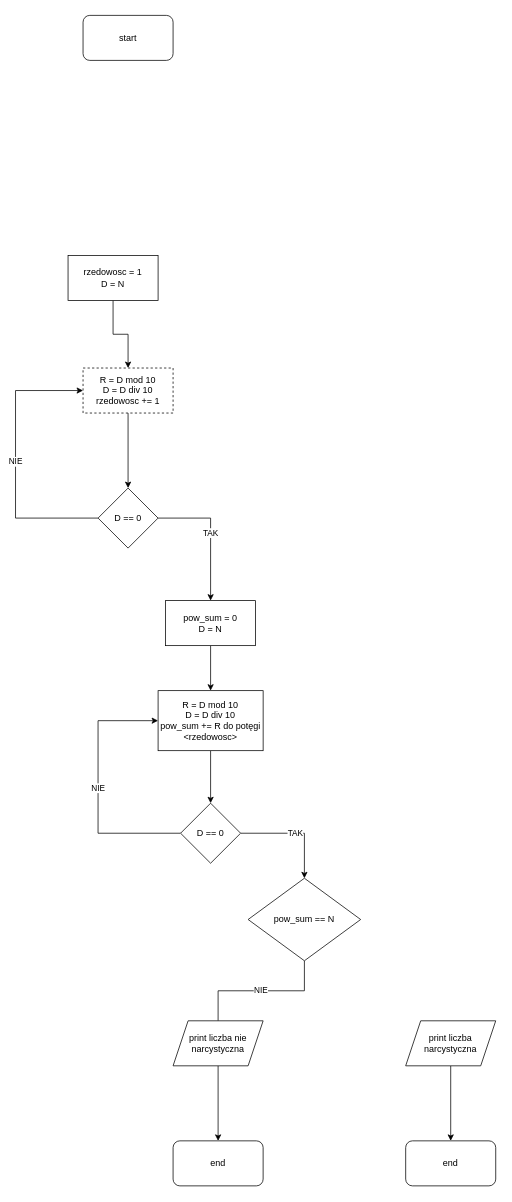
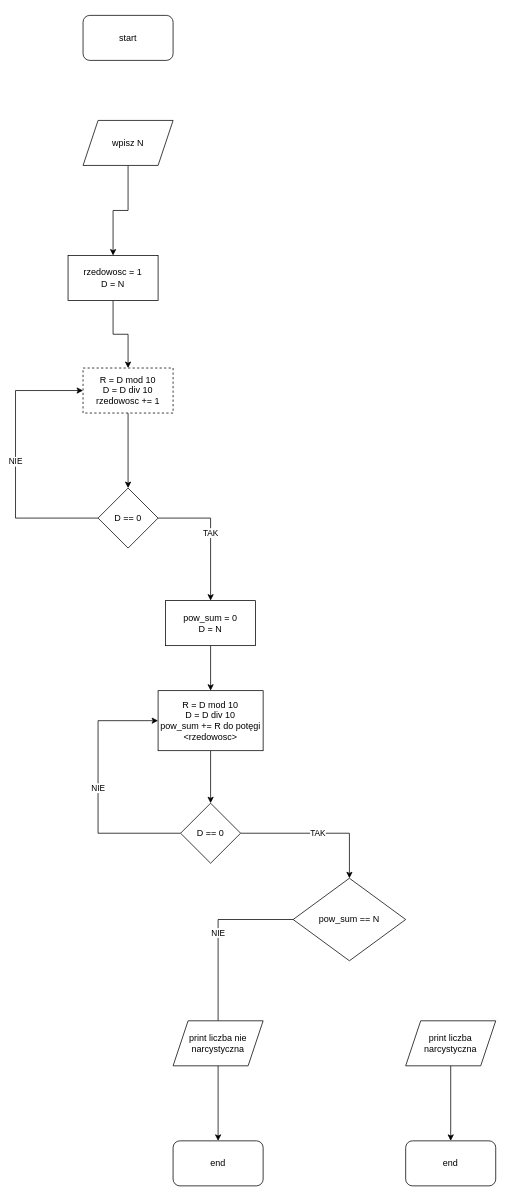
none -> (128, 143)
none -> (121, 210)
(304, 919) -> (349, 919)
